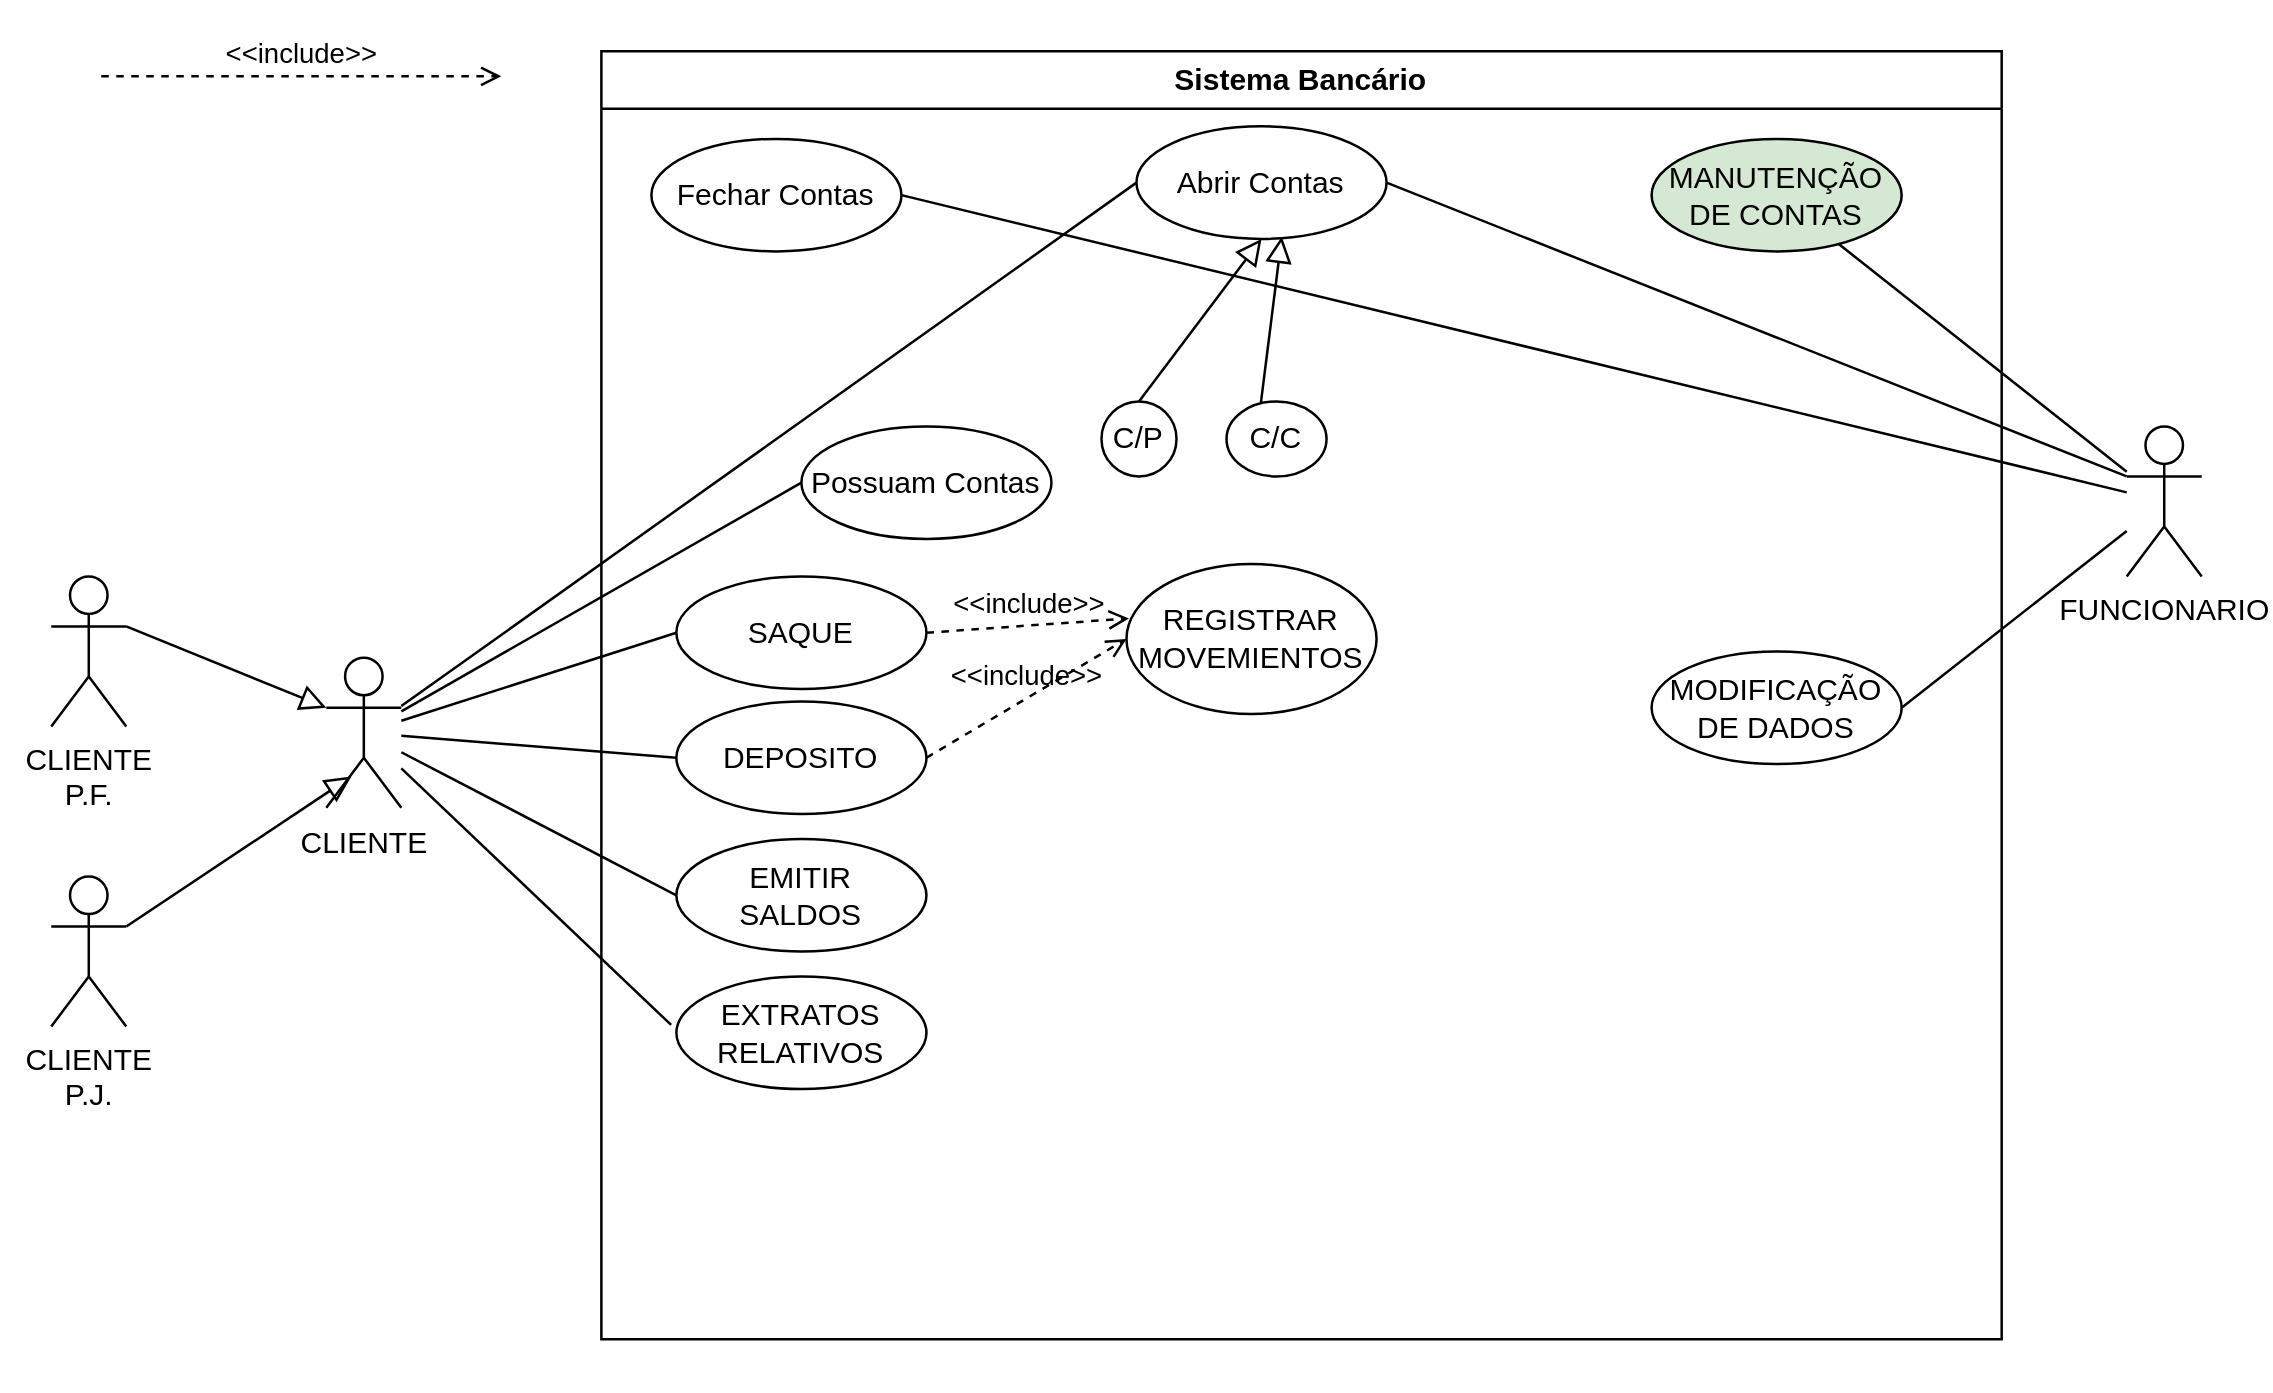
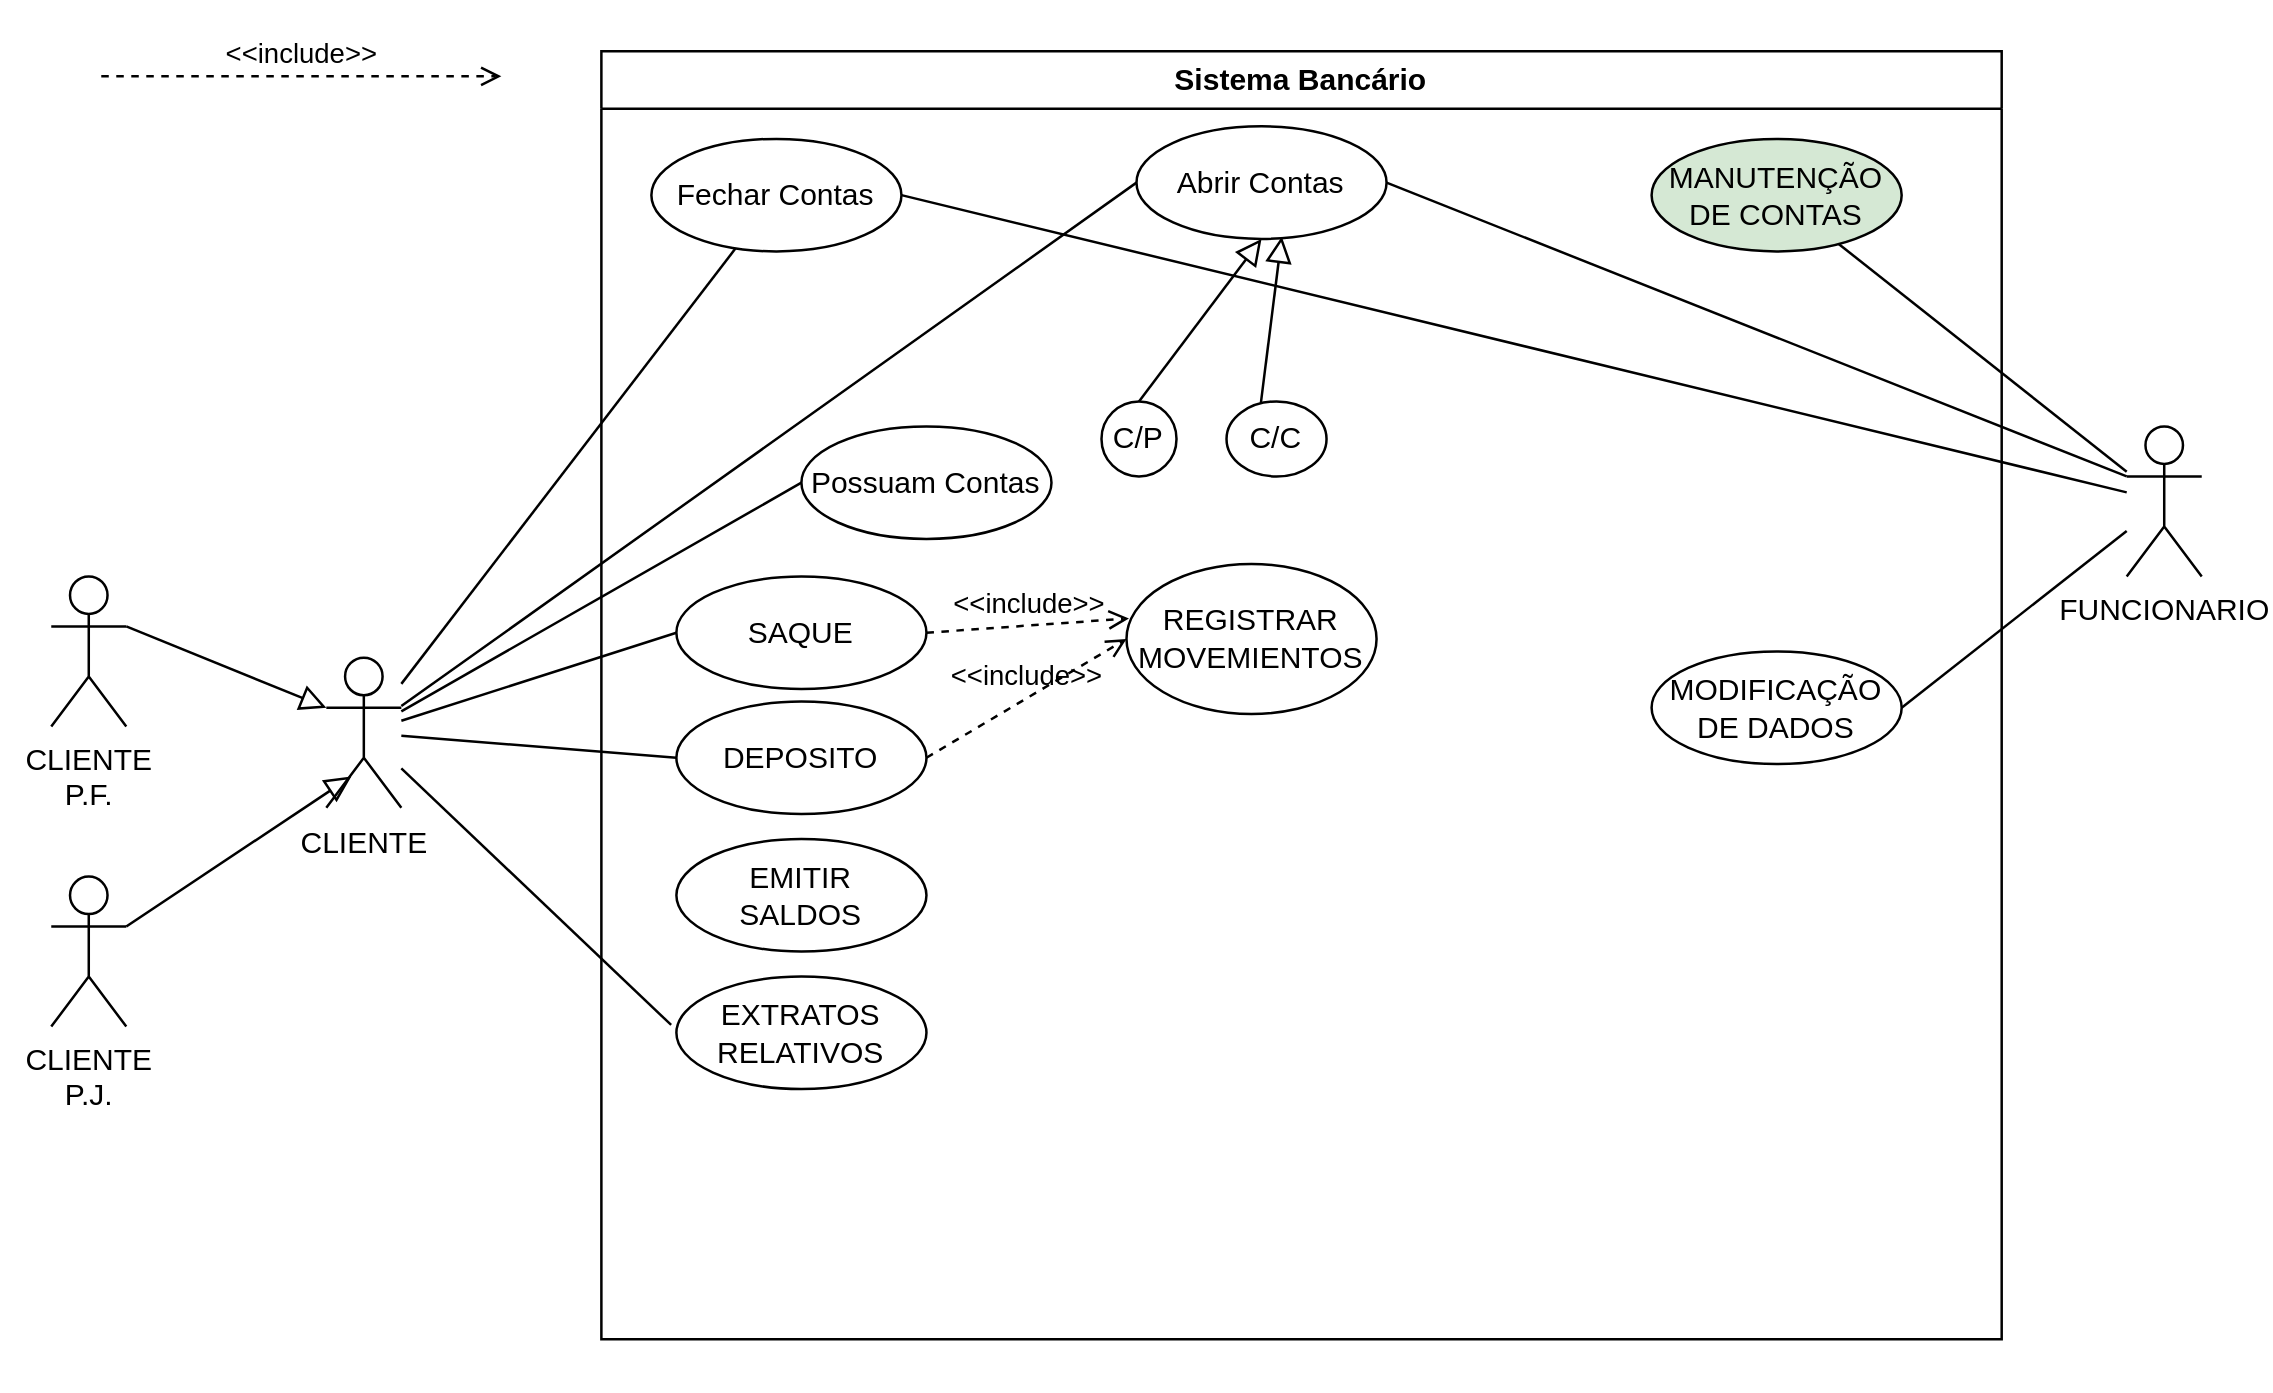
(499, 803) -> (499, 556)
